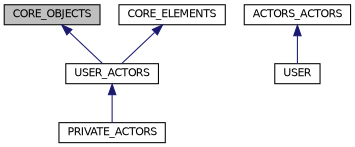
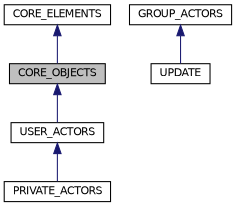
(297, 15) -> (181, 15)
(138, 48) -> (57, 50)
(297, 74) -> (181, 74)
